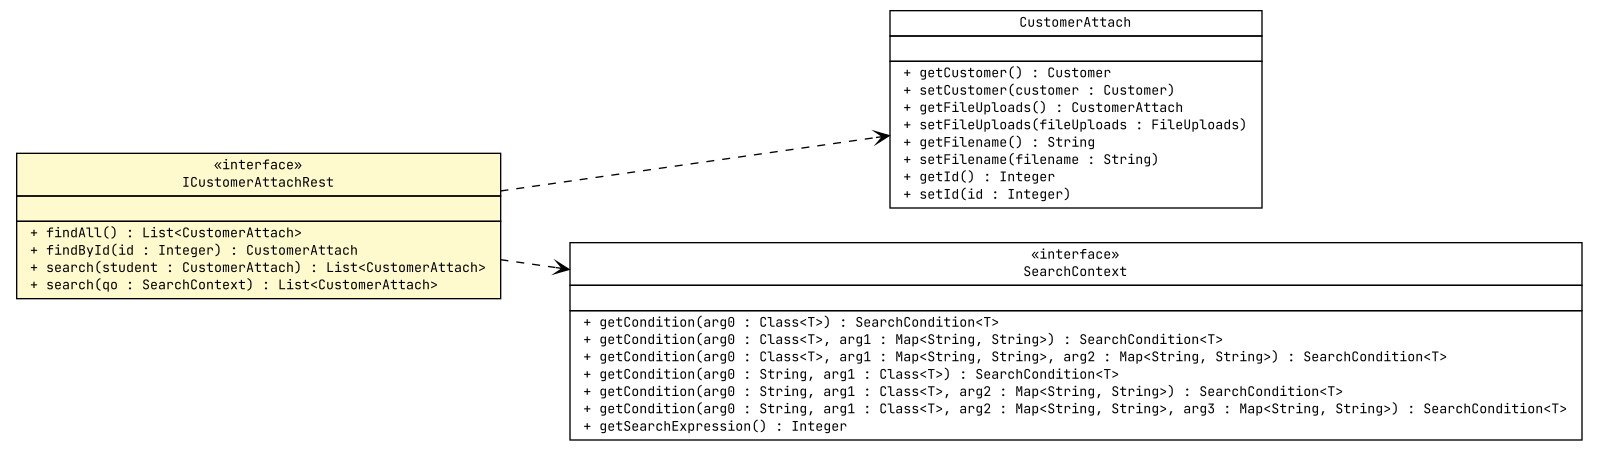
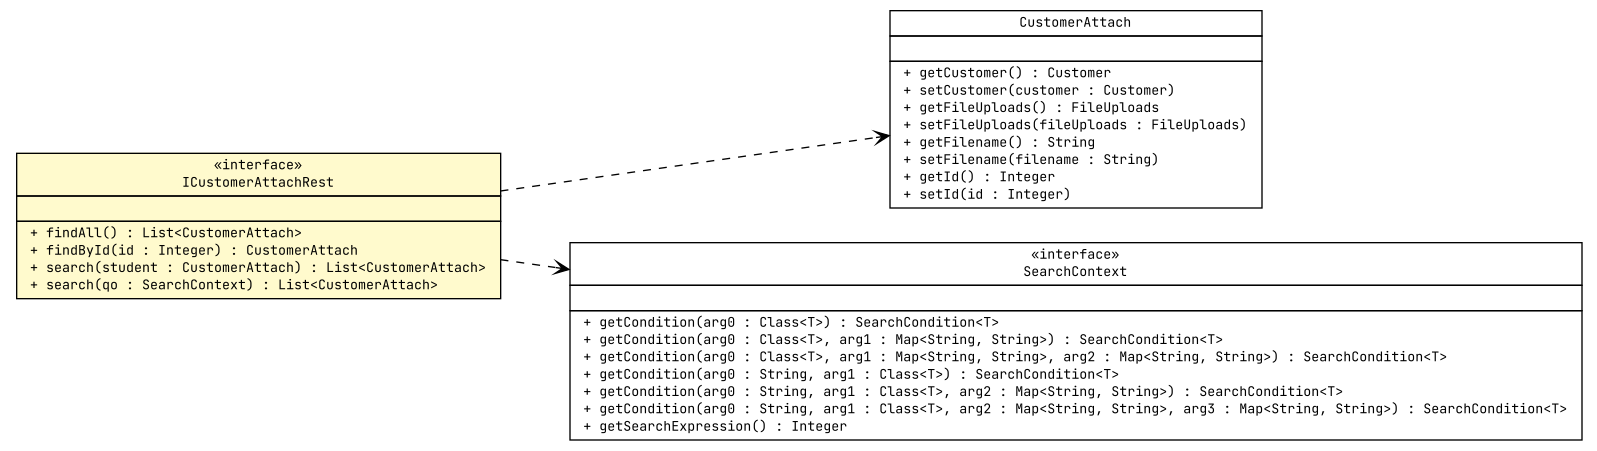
(1044, 108) -> (1032, 108)
